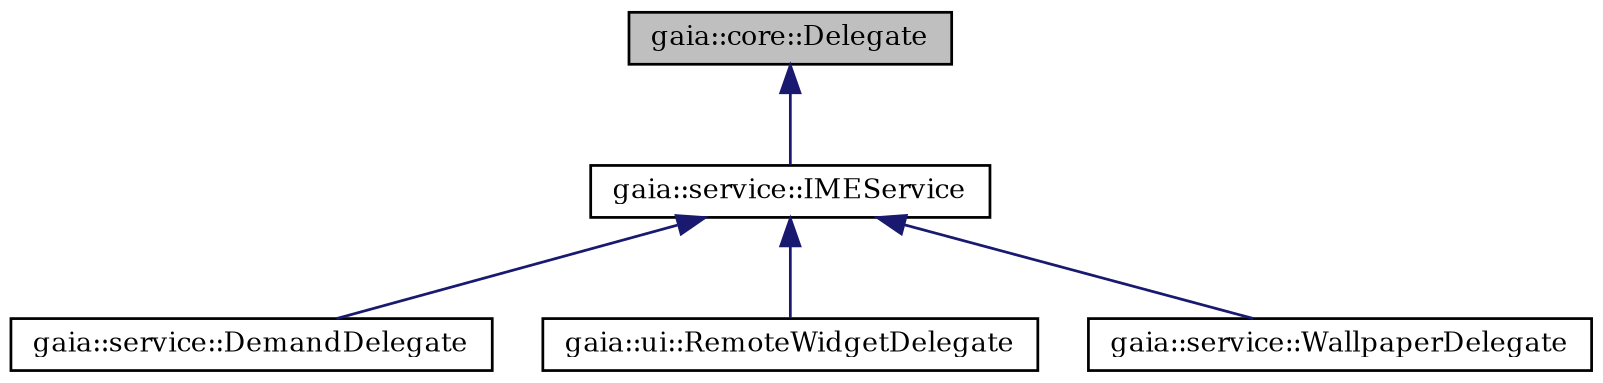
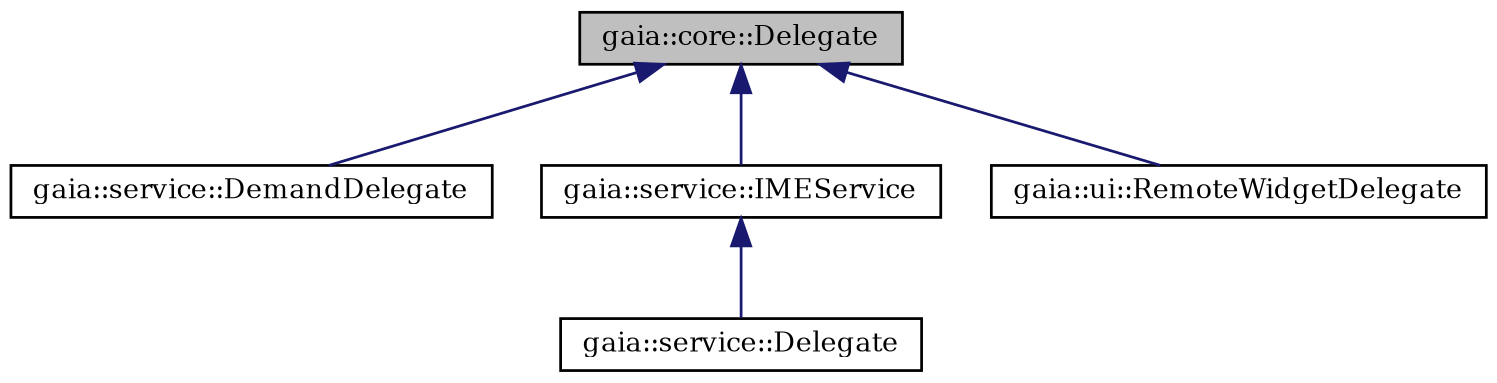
(507, 272) -> (483, 119)
(790, 282) -> (1003, 119)
(1340, 345) -> (741, 345)
